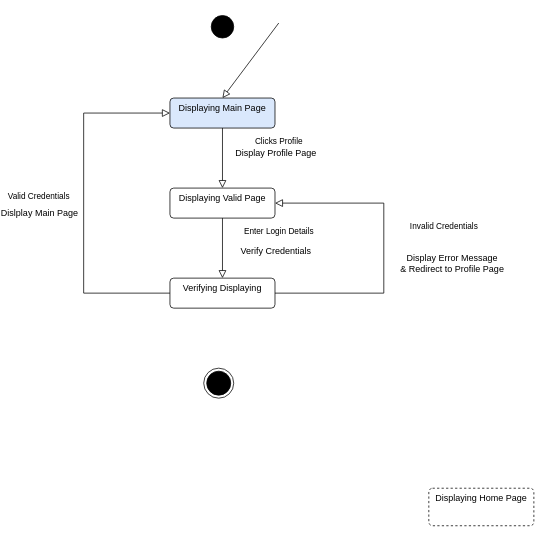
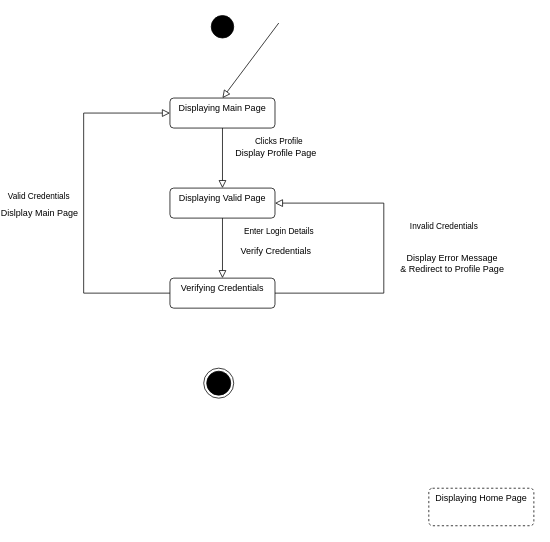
(222, 113) -> (222, 113)
(222, 289) -> (222, 289)
